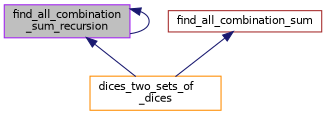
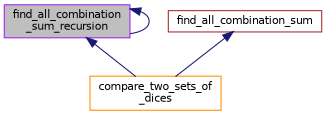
(156, 93) -> (156, 93)
